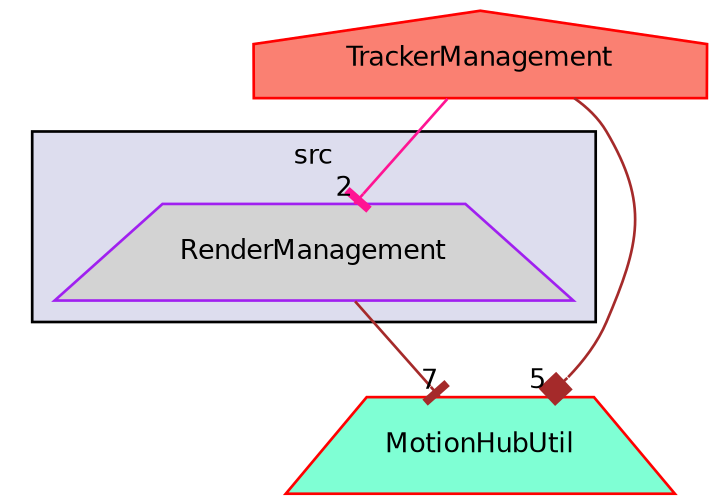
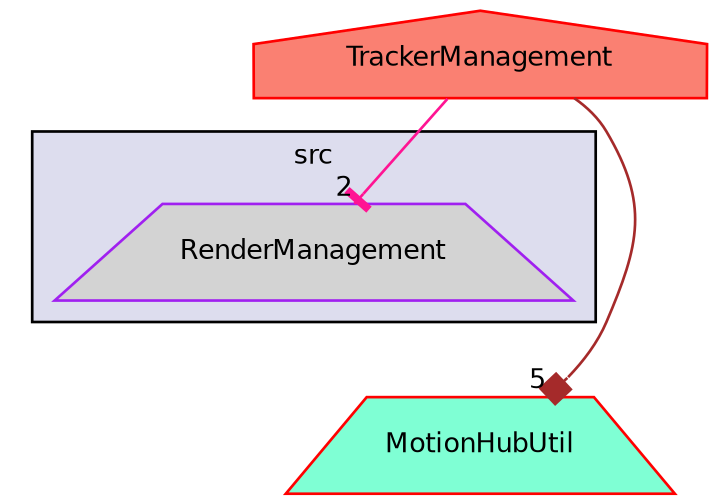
(393, 344) -> none
